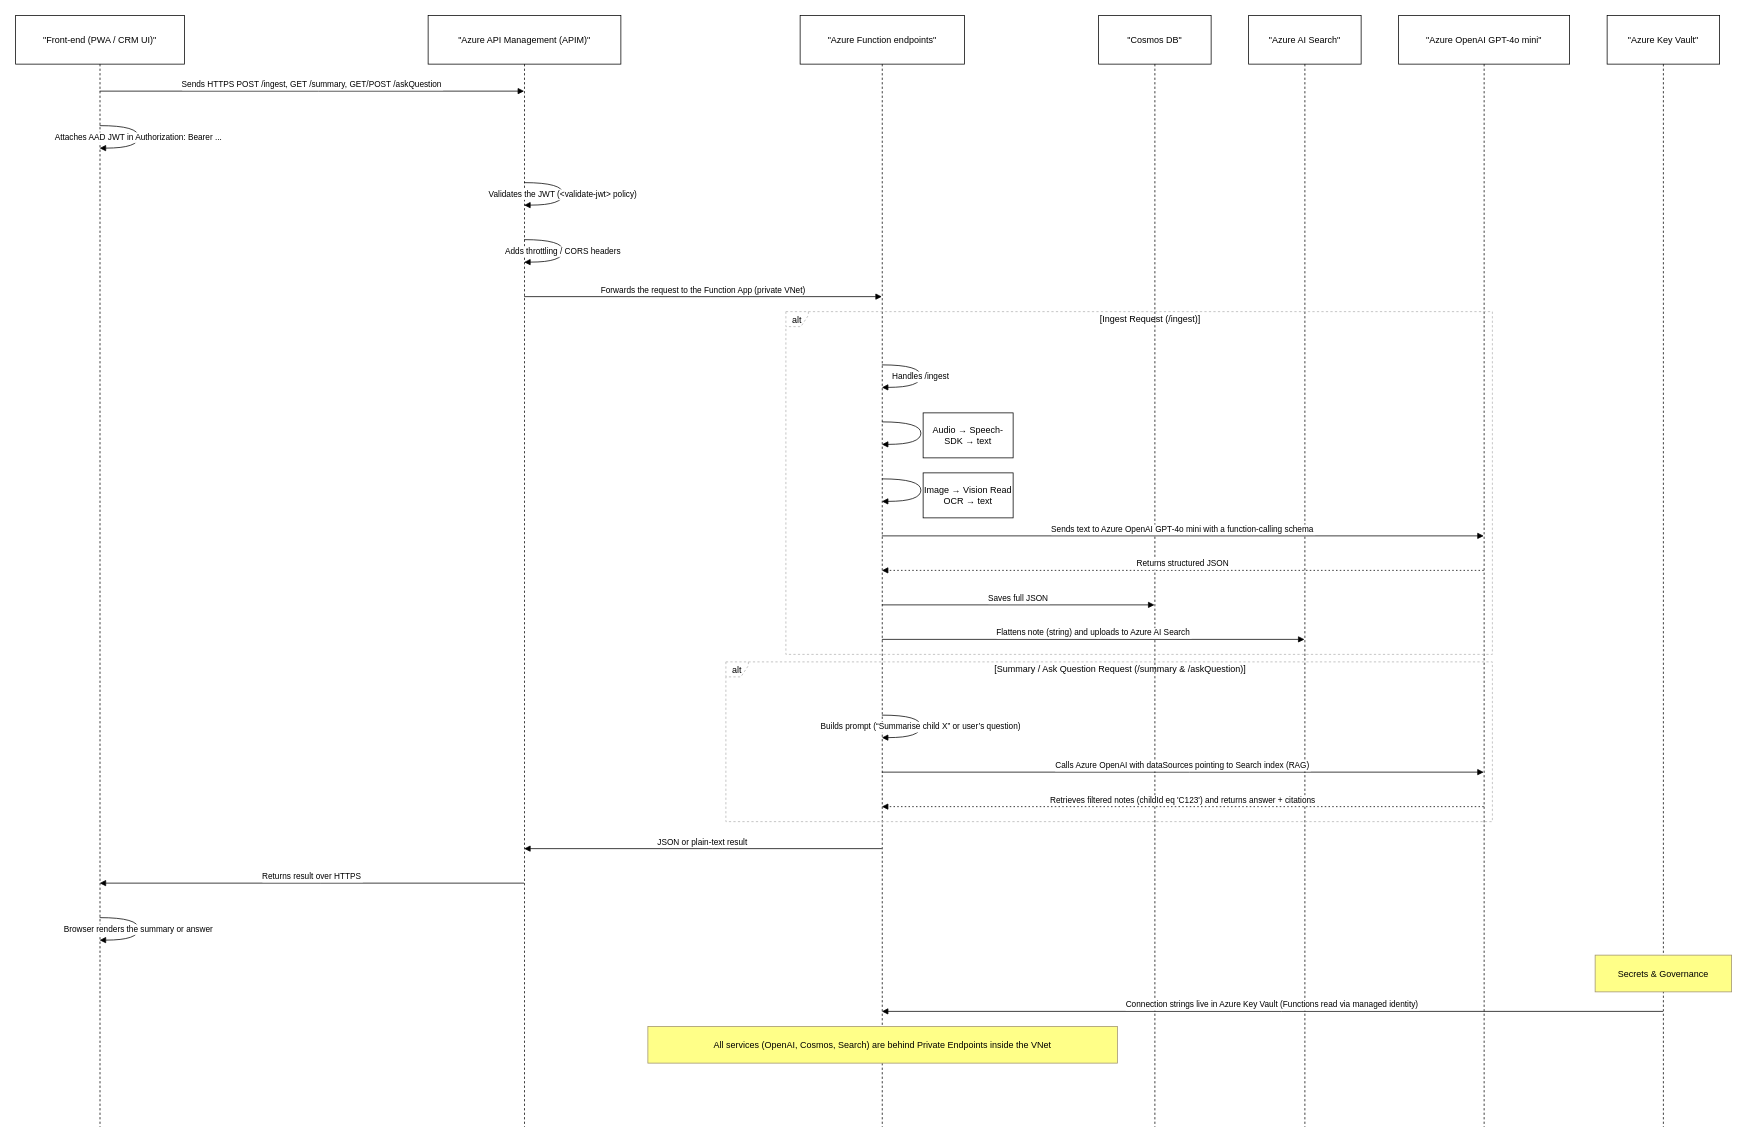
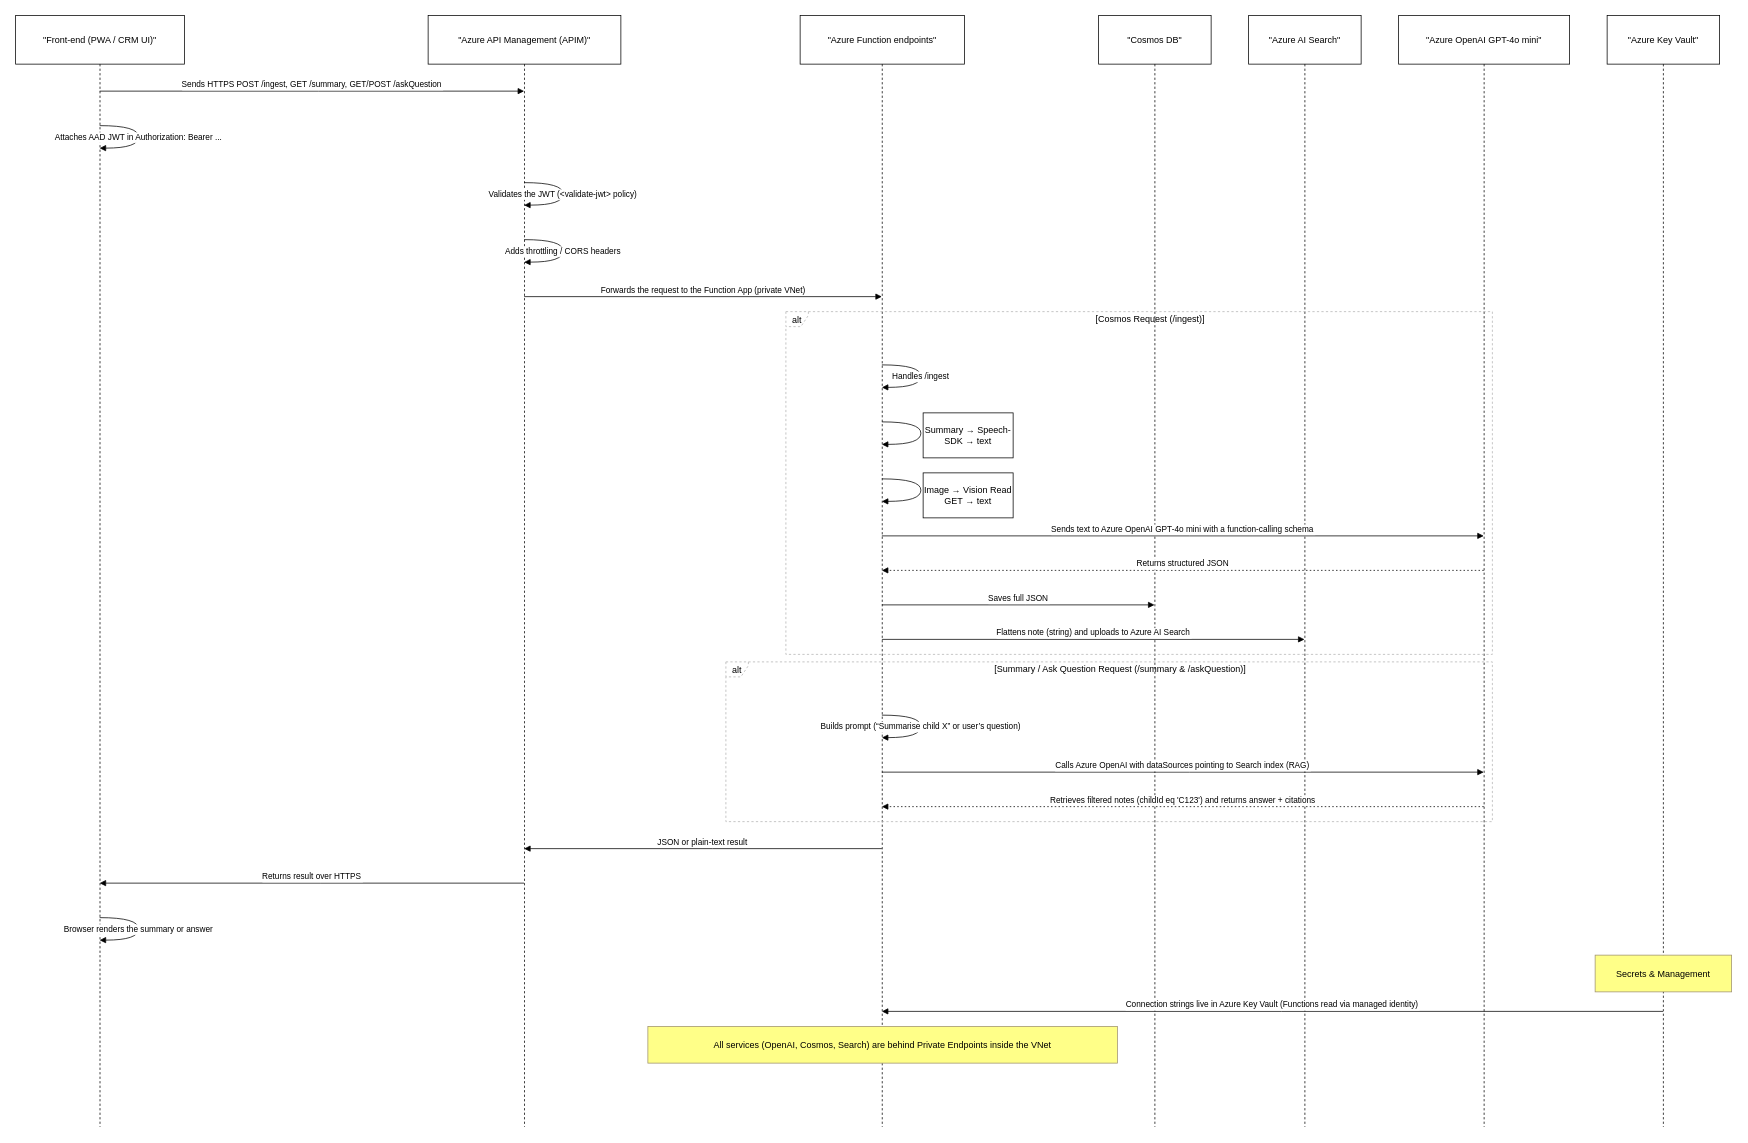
(1150, 319) -> (1150, 319)
(968, 435) -> (968, 435)
(968, 495) -> (968, 495)
(1663, 974) -> (1663, 974)
